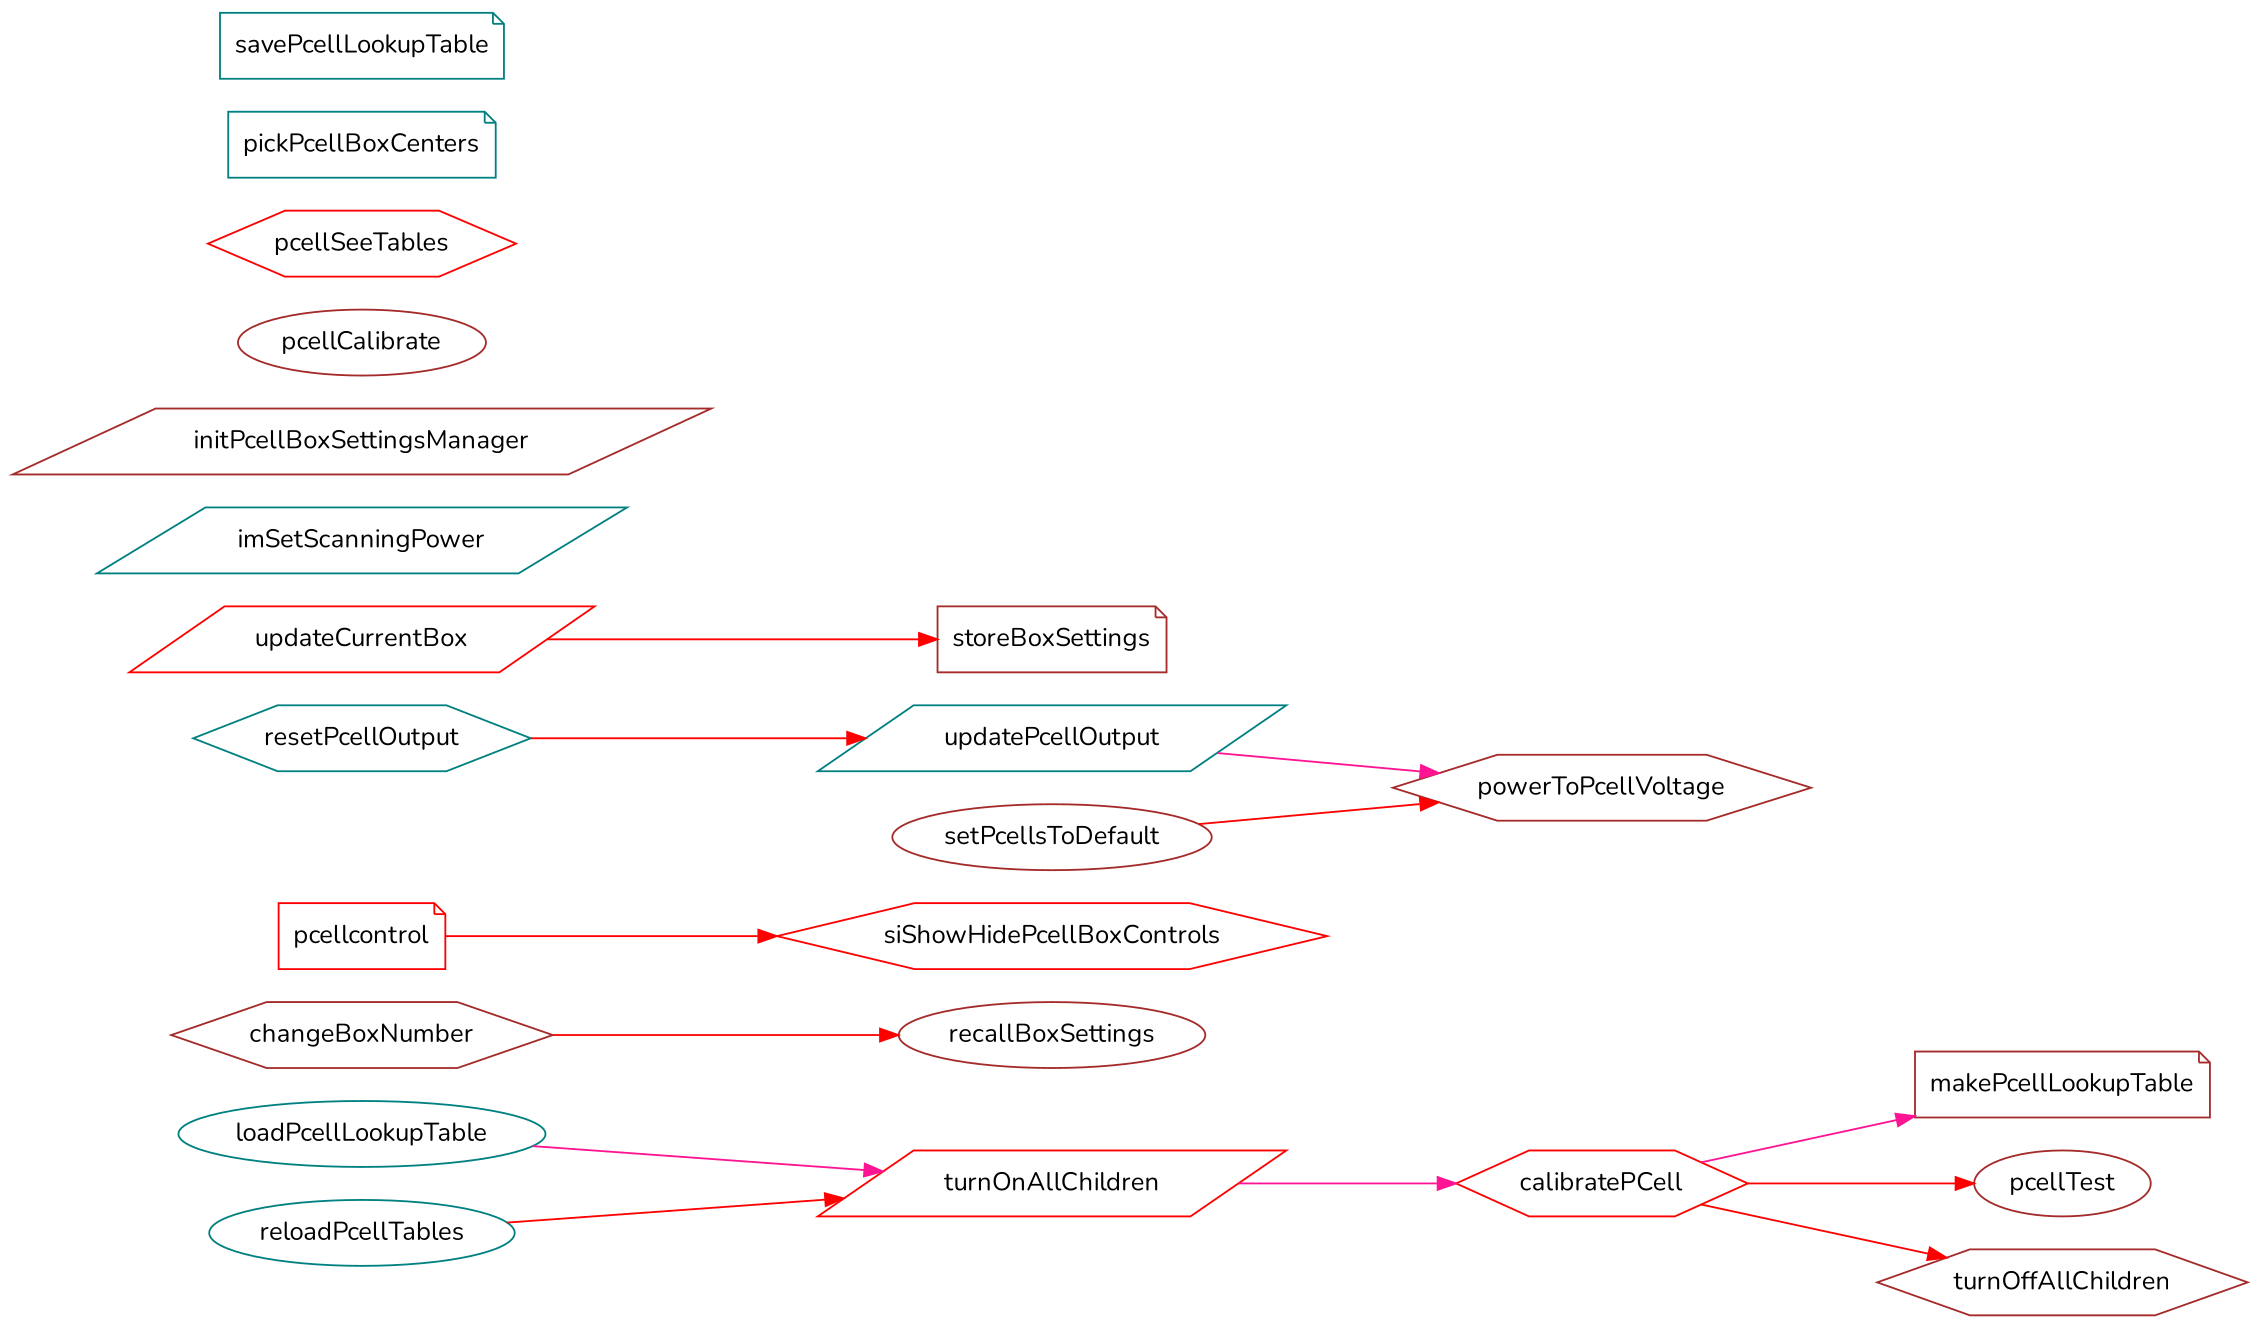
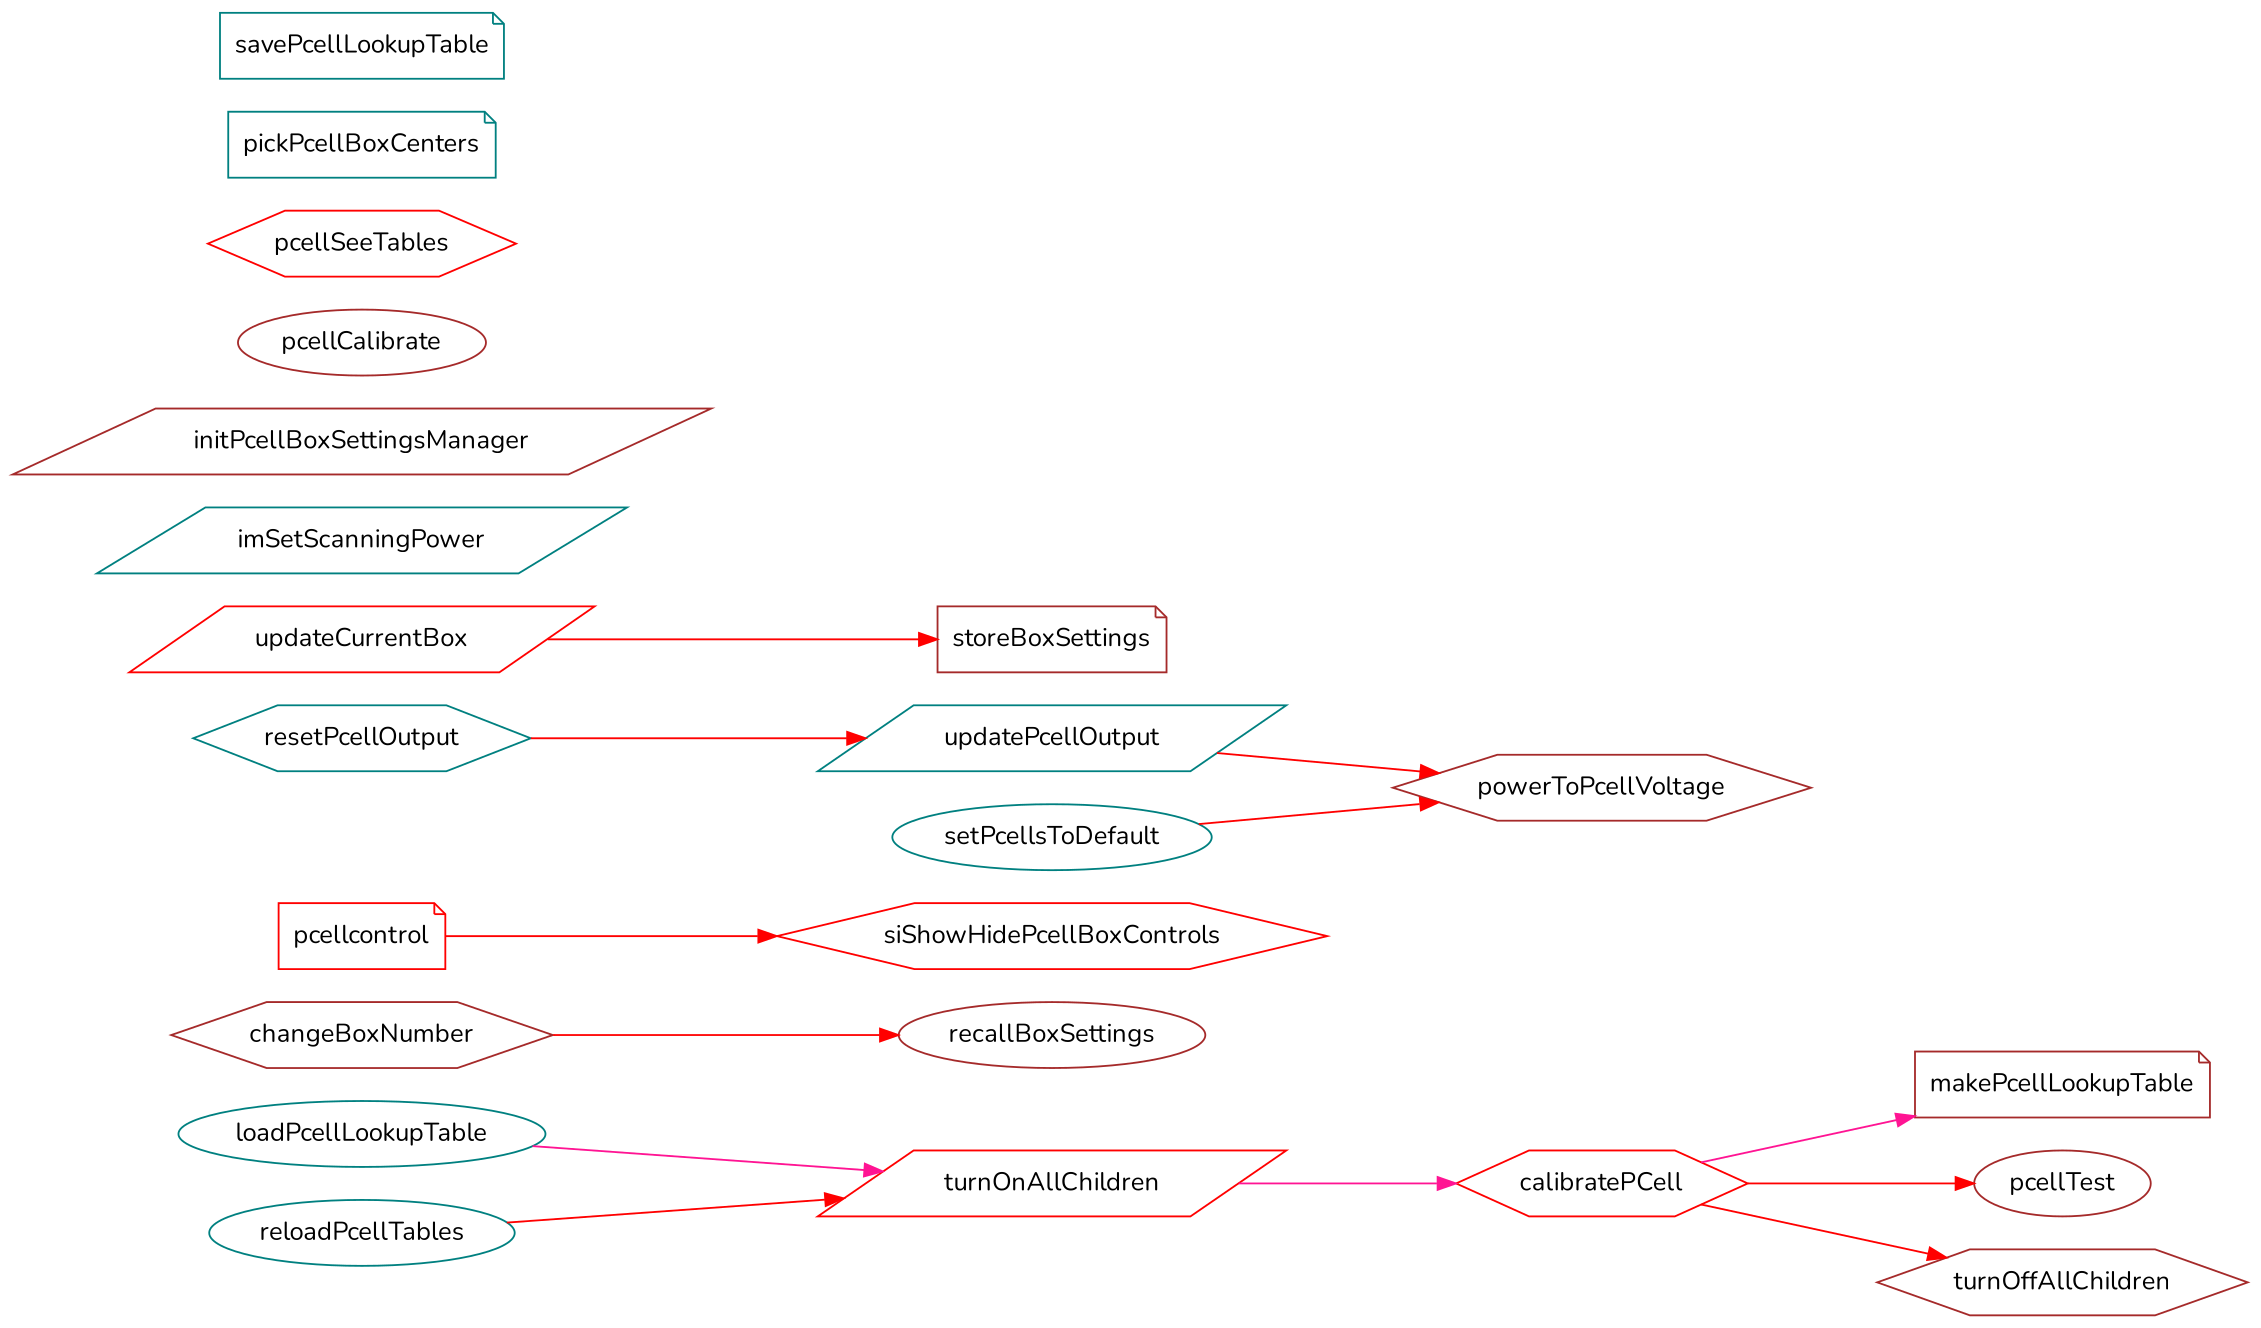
(1319, 762) -> (1319, 762)
(1052, 837) -> (1052, 837)
